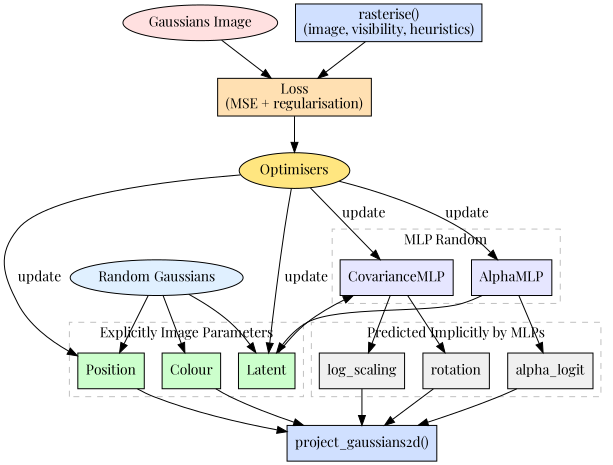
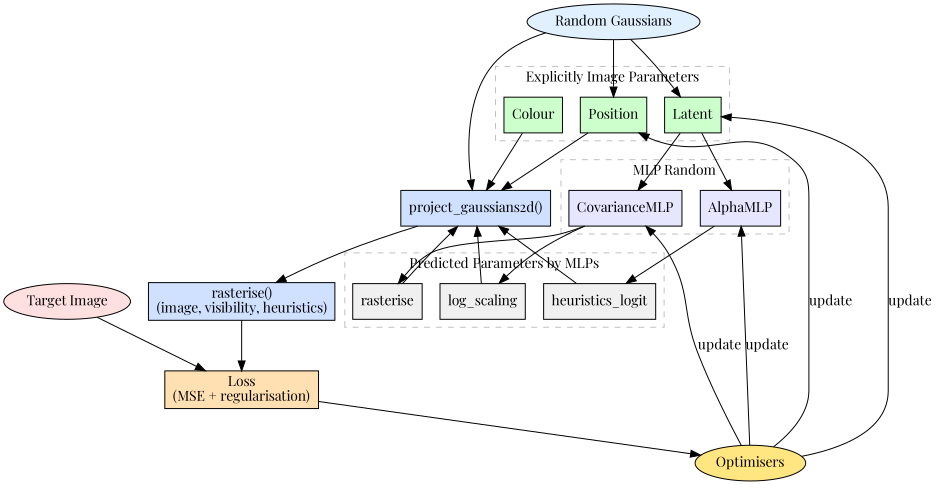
(200, 23) -> (67, 301)
none -> (357, 247)
(373, 311) -> (712, 154)
(171, 316) -> (479, 90)
(456, 334) -> (504, 264)
(456, 371) -> (387, 301)
(550, 371) -> (600, 301)
